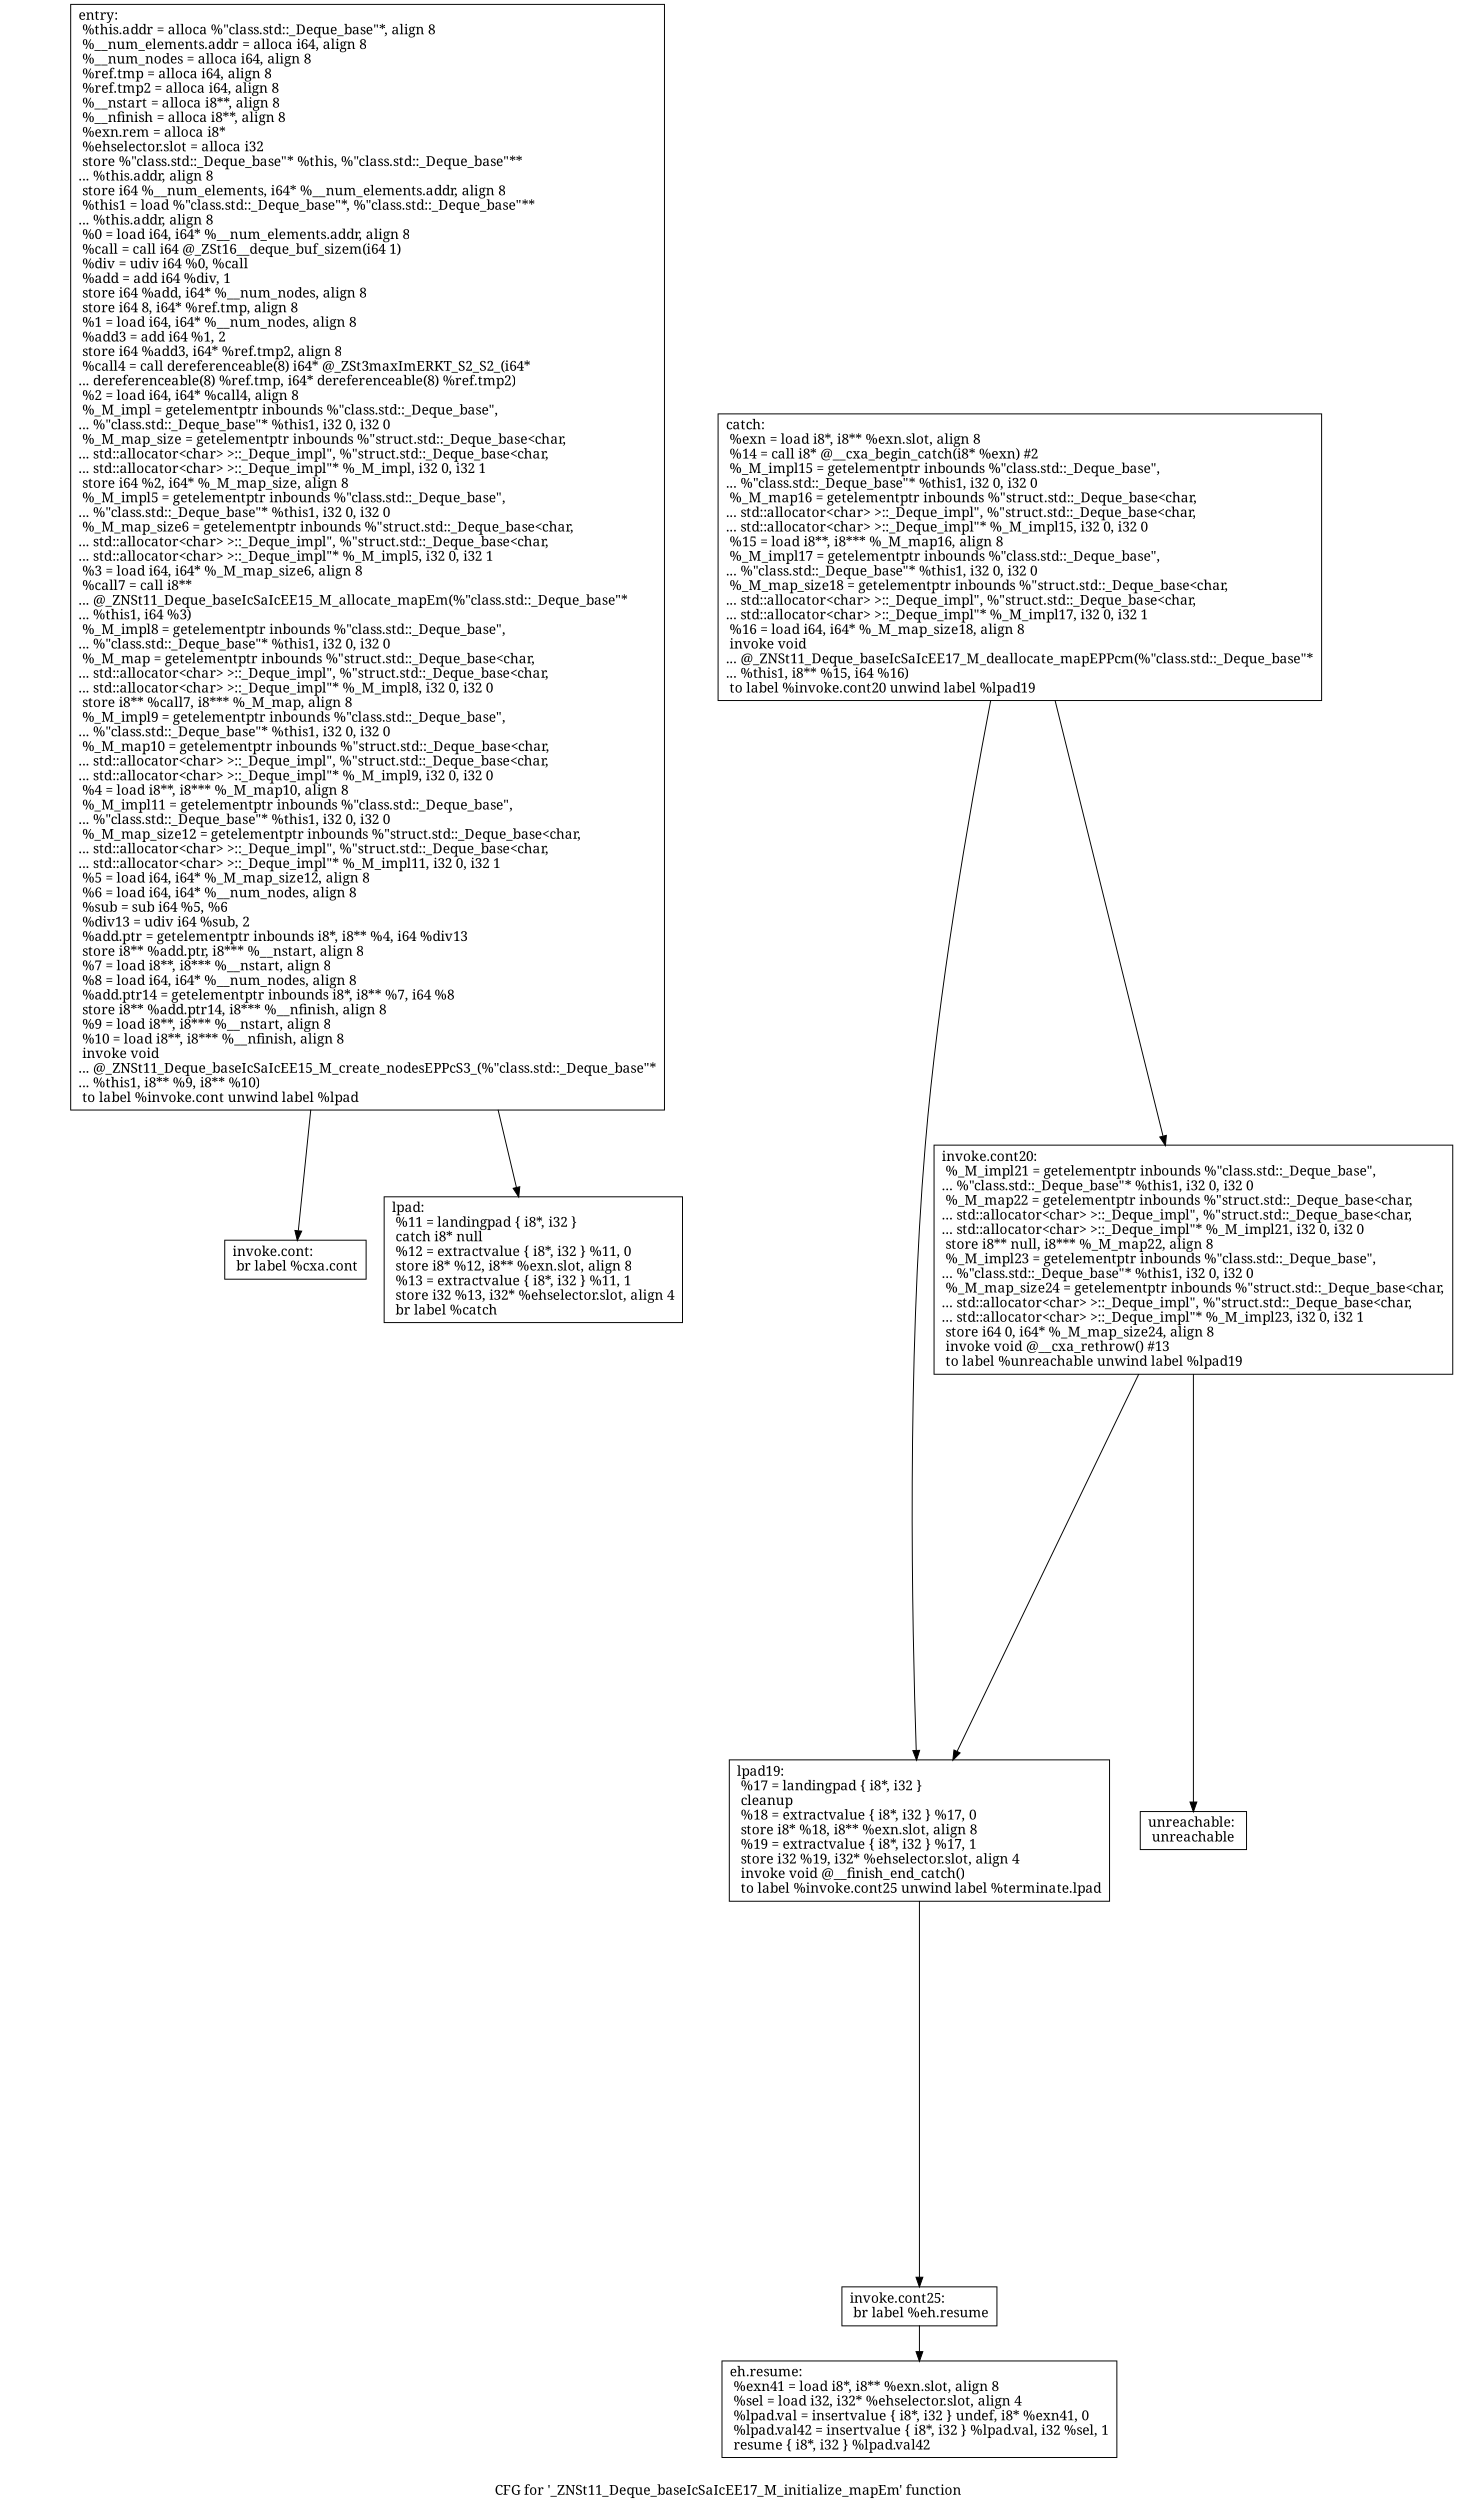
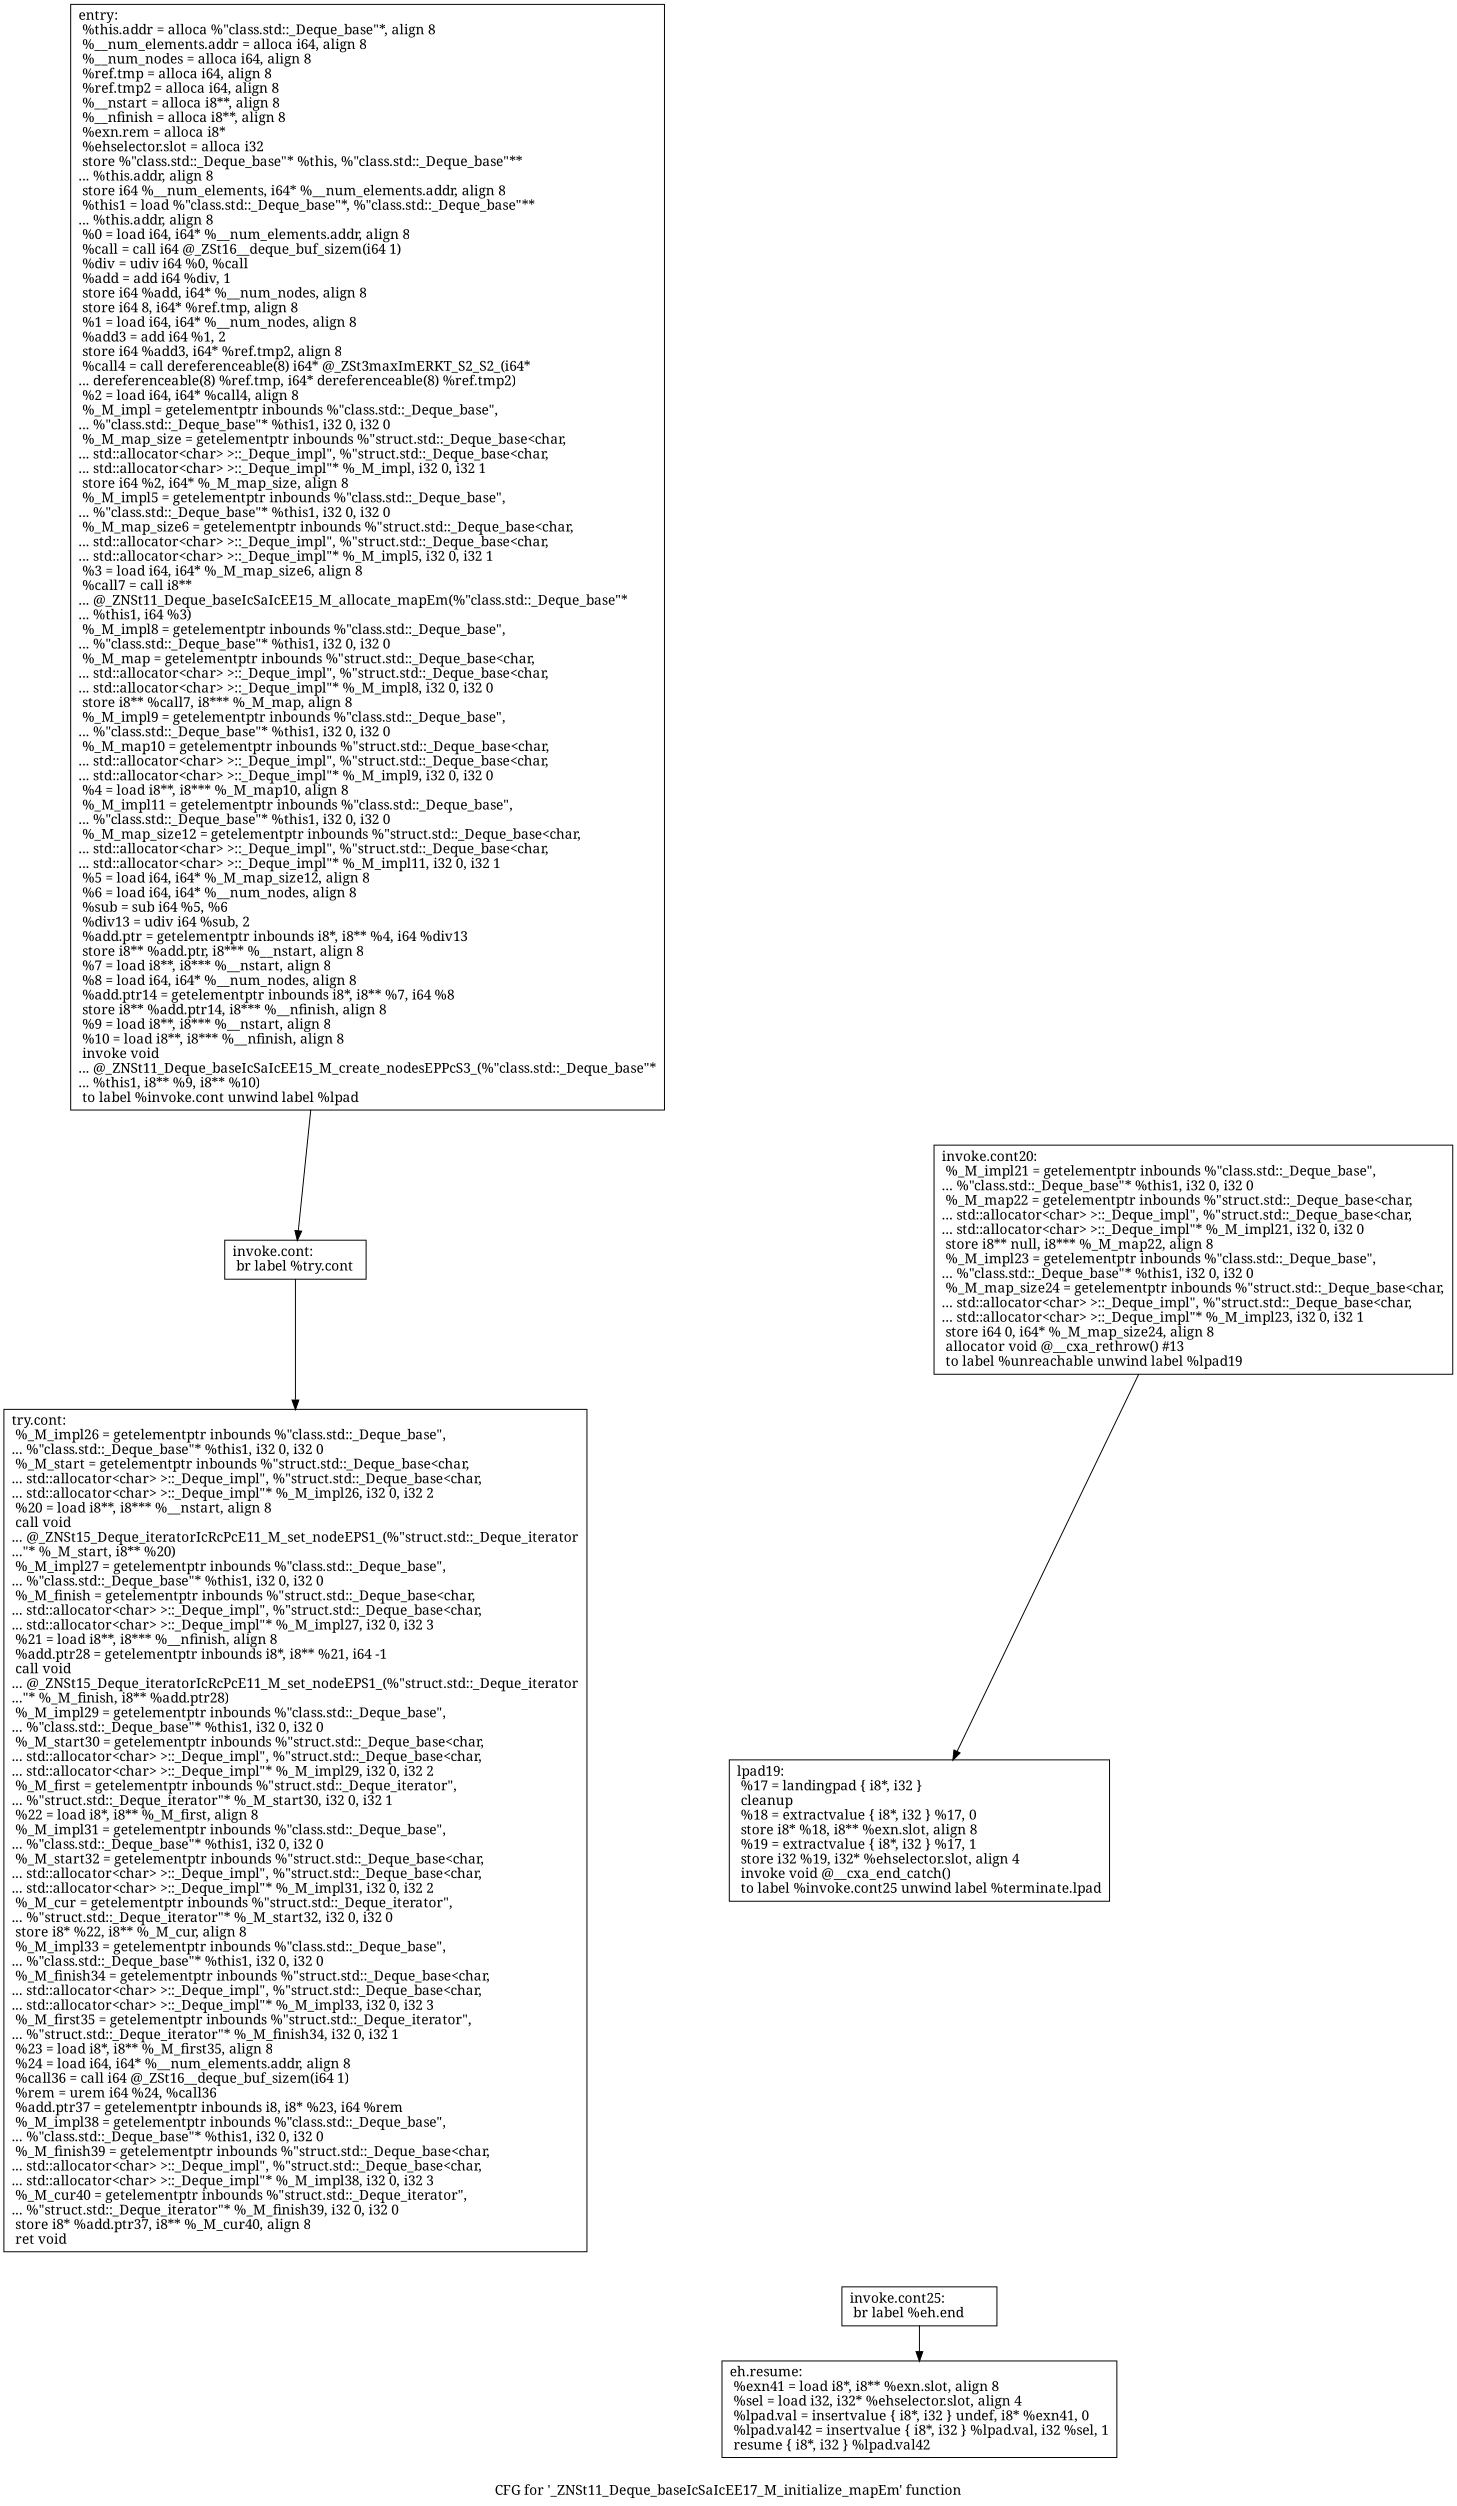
(1020, 557) -> none
(533, 1260) -> none
(295, 1267) -> (293, 1267)
(1056, 1347) -> (1063, 1347)
none -> (295, 1831)
(1193, 1831) -> none
(851, 1874) -> (844, 1874)
(919, 2089) -> none
(919, 2313) -> (907, 2313)
